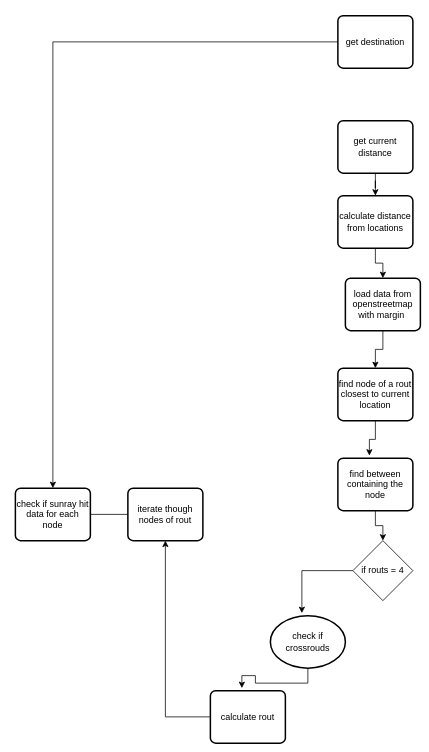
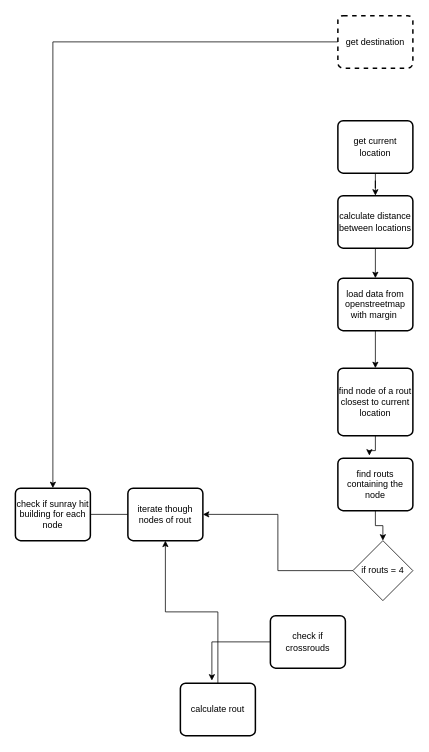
(375, 42) -> (375, 42)
(375, 147) -> (375, 147)
(375, 222) -> (375, 222)
(383, 304) -> (375, 304)
(375, 394) -> (375, 402)
(375, 484) -> (375, 484)
(53, 514) -> (53, 514)
(302, 606) -> (244, 514)
(308, 642) -> (308, 642)
(248, 717) -> (218, 709)
